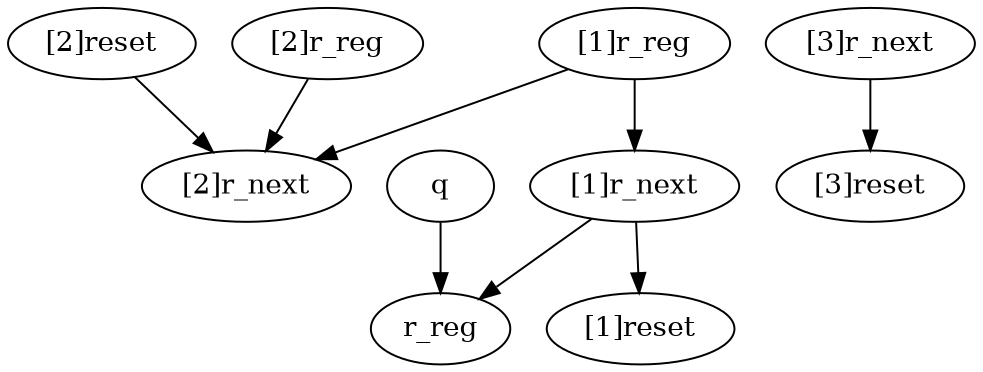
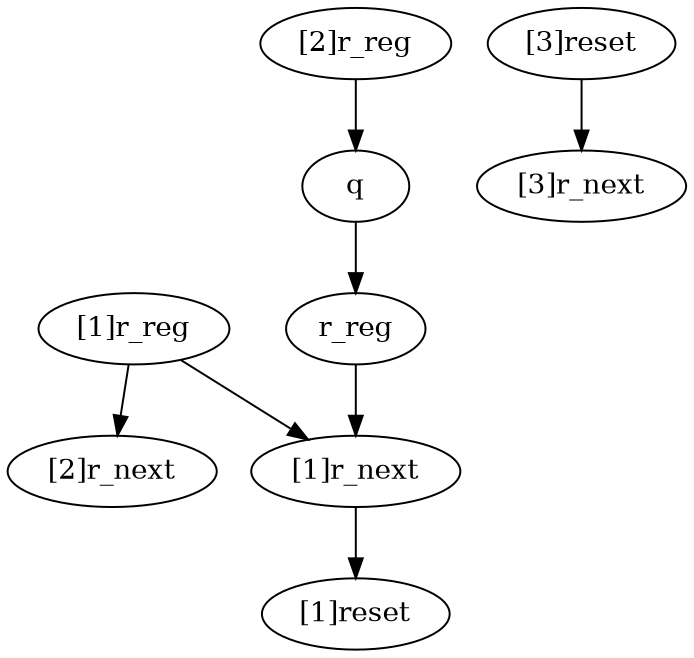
(102, 44) -> none
(870, 105) -> (582, 105)
(292, 106) -> (356, 105)
(544, 253) -> (356, 390)
